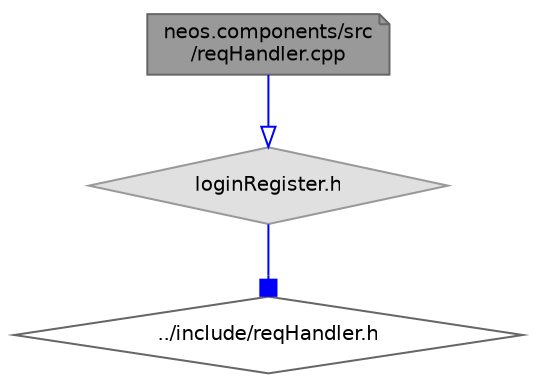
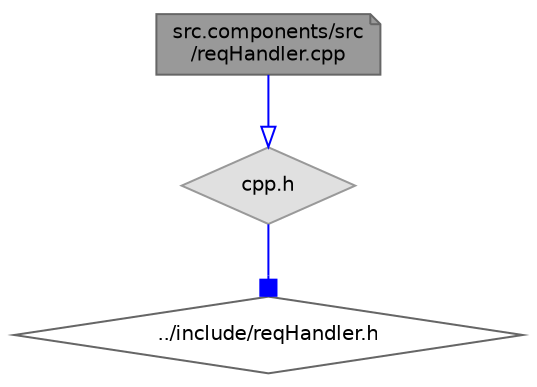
(268, 44) -> (268, 44)
(268, 186) -> (268, 186)
